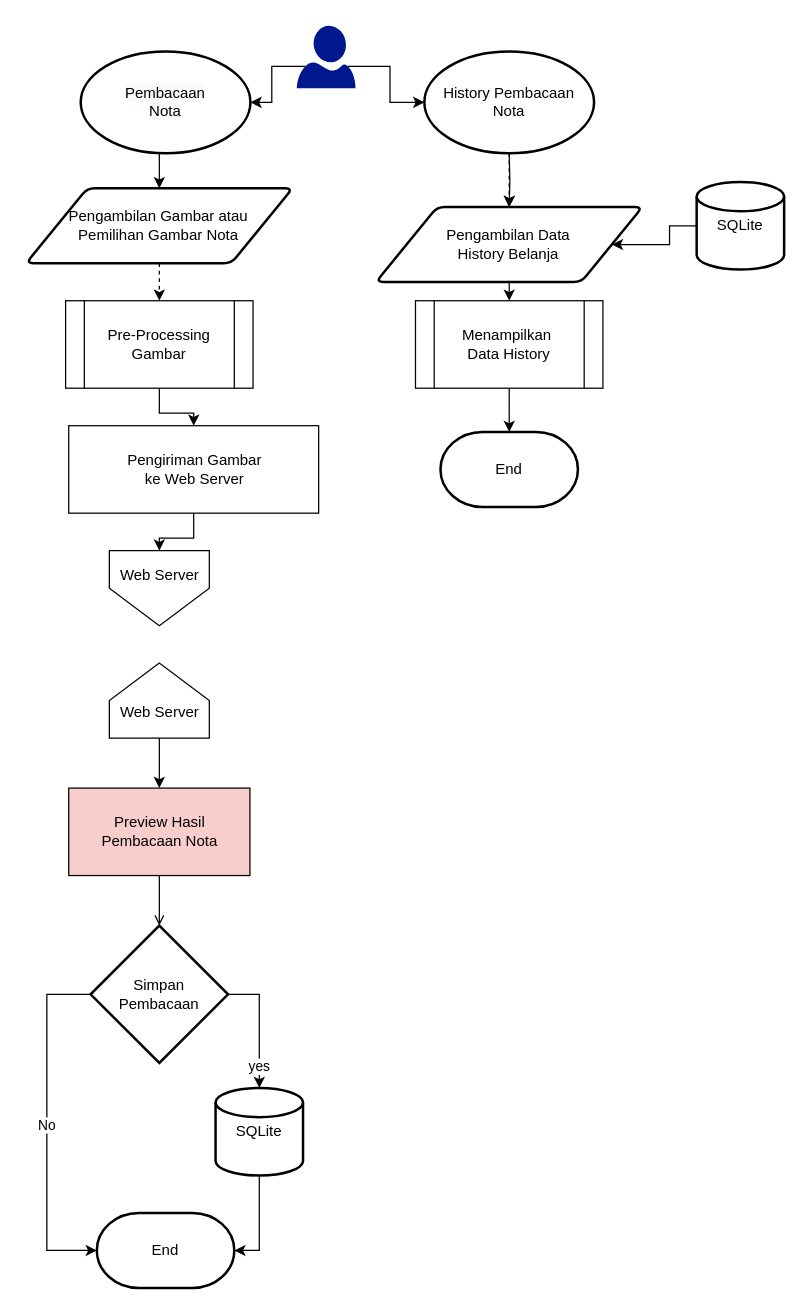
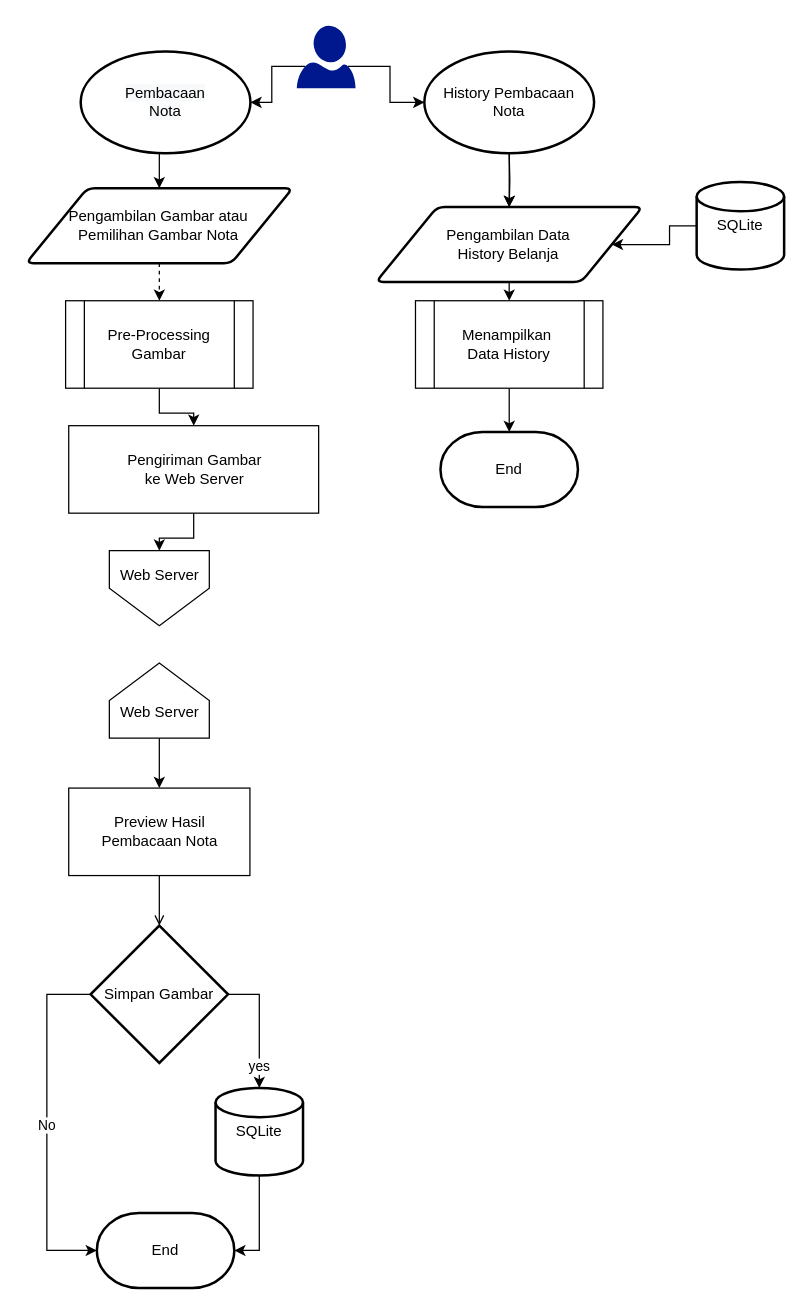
(509, 199) -> (509, 199)
(159, 832) -> (159, 832)
(159, 994) -> (159, 994)
